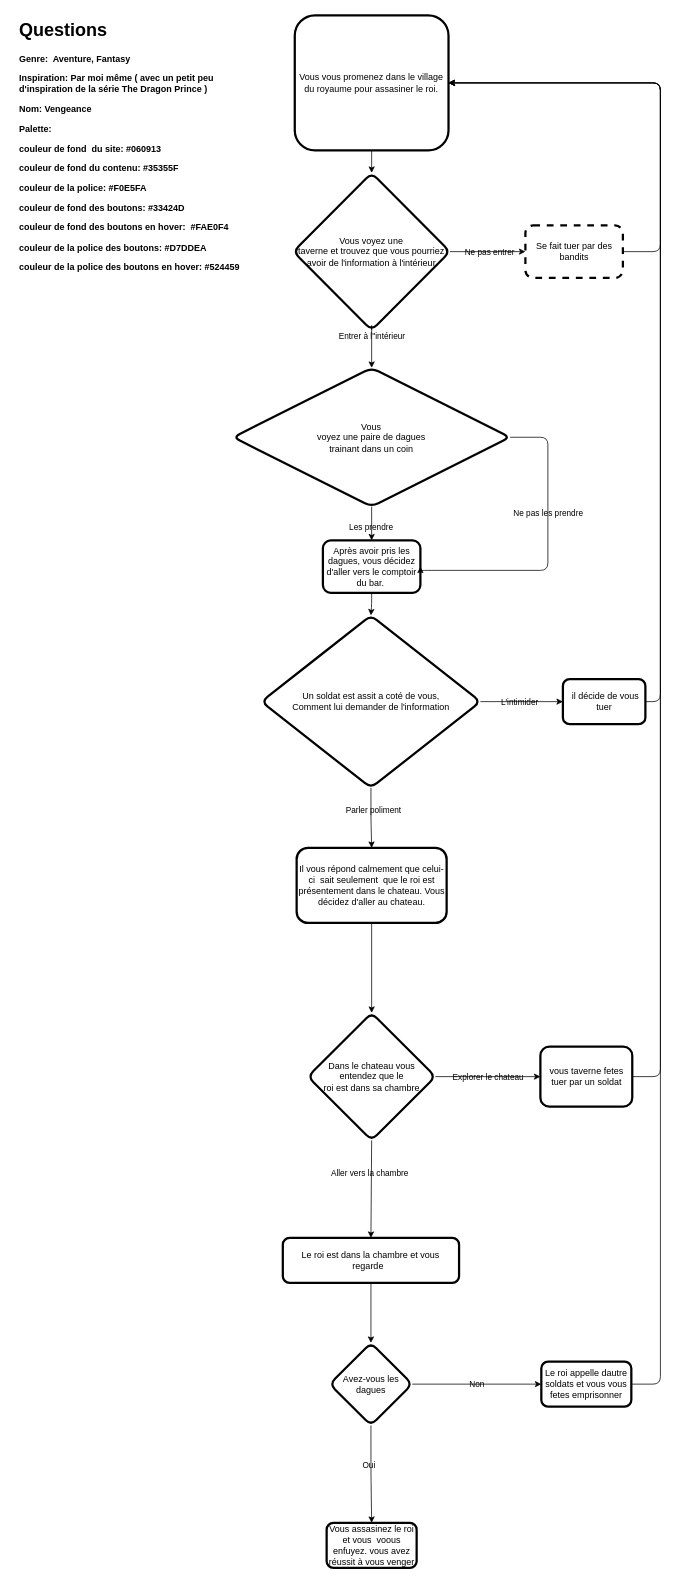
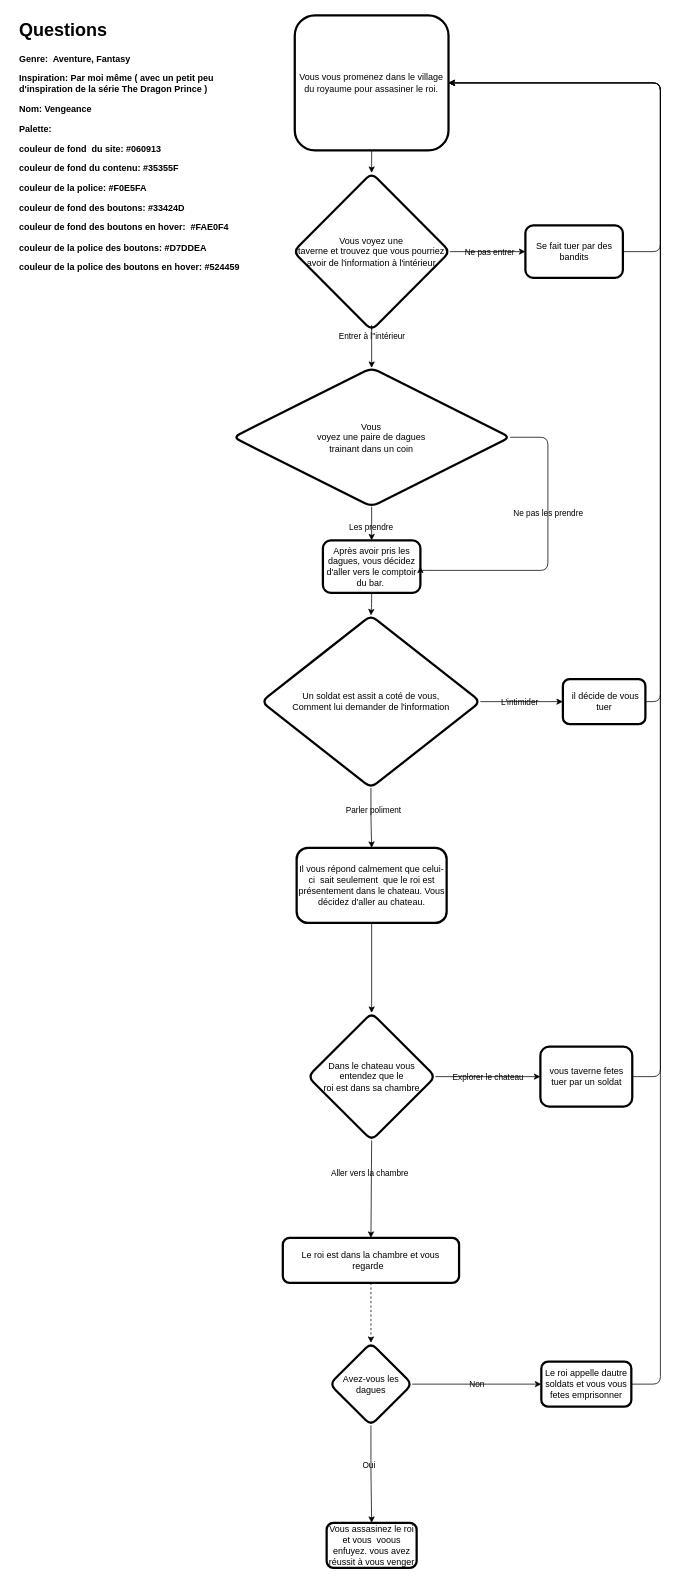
(574, 252) -> (574, 252)
(371, 1310) -> (371, 1310)
